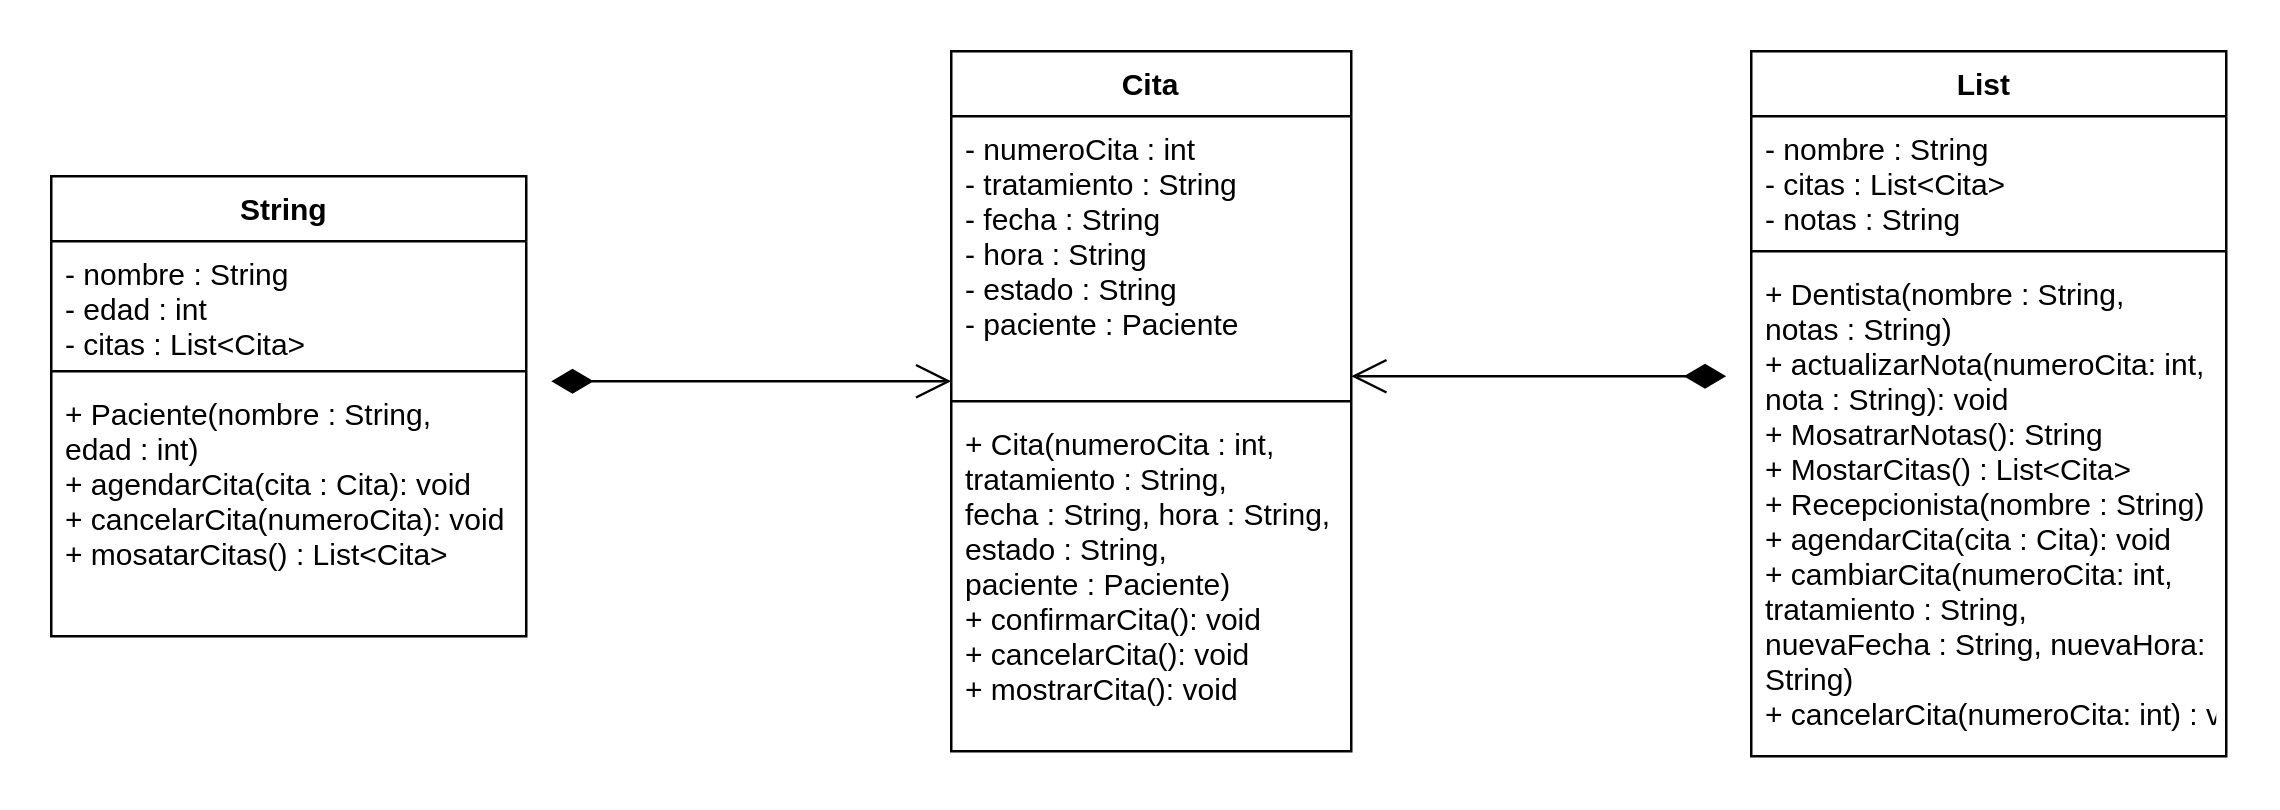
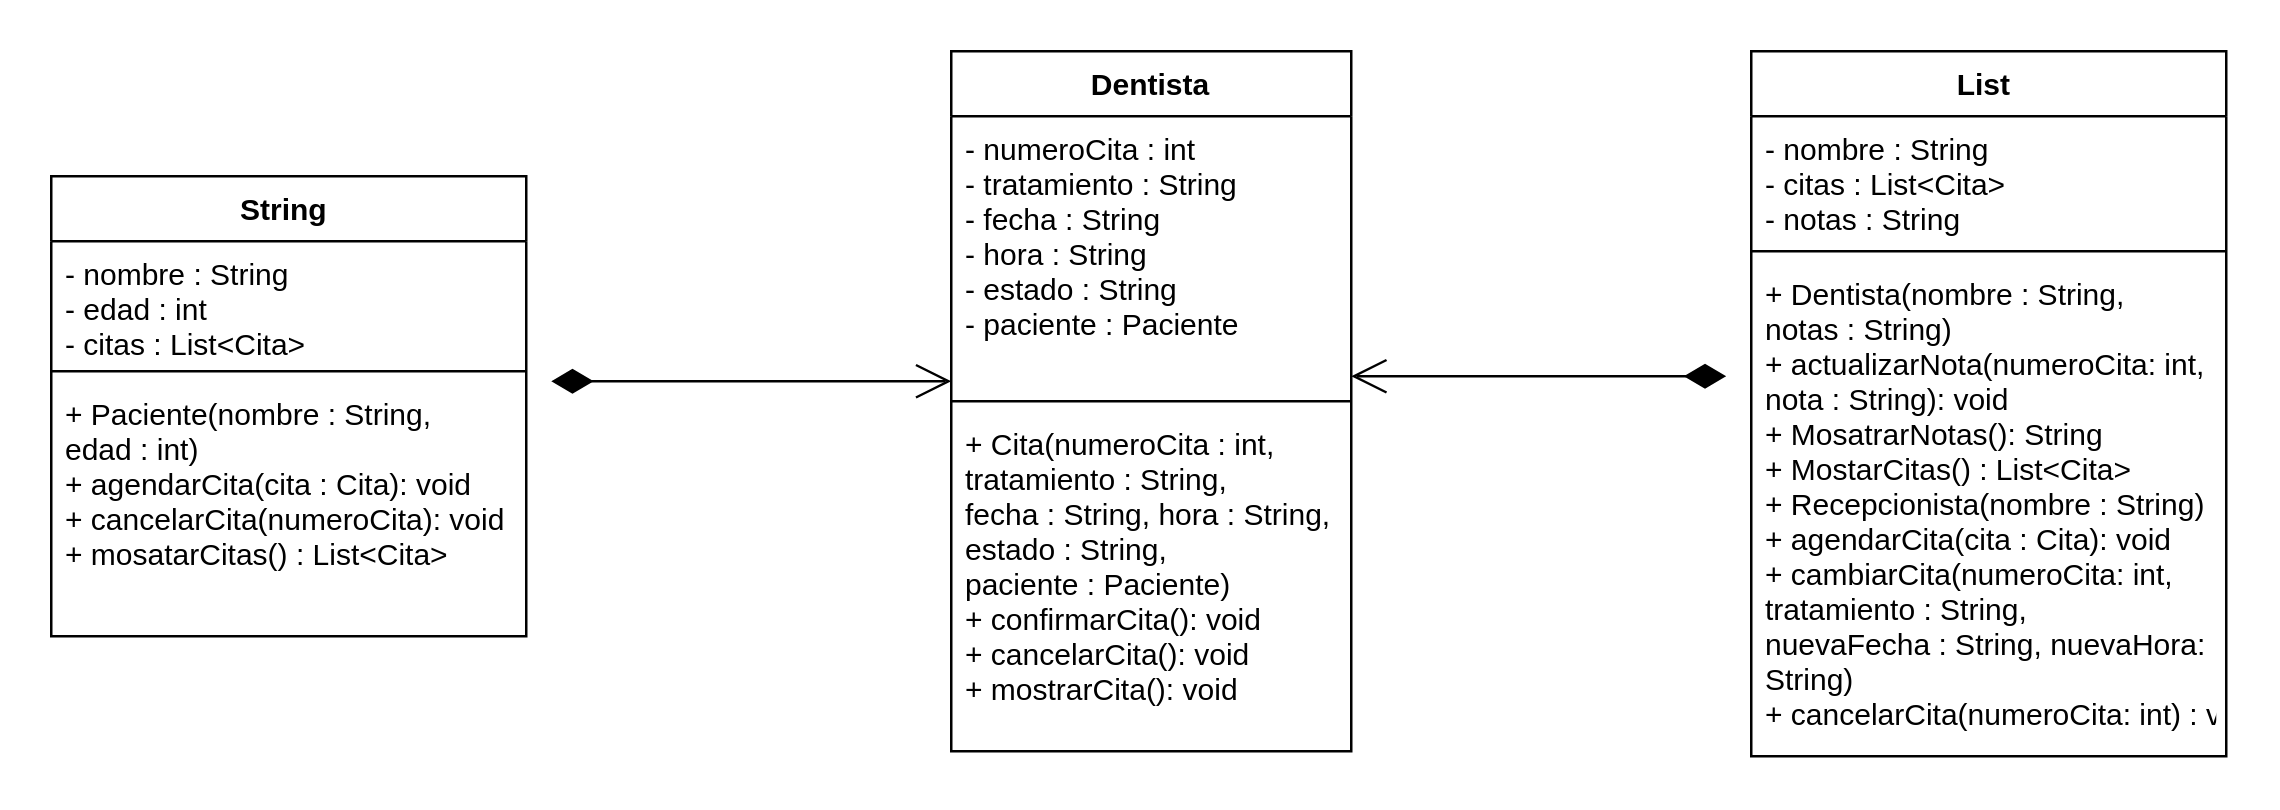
(1150, 85) -> (1150, 85)
